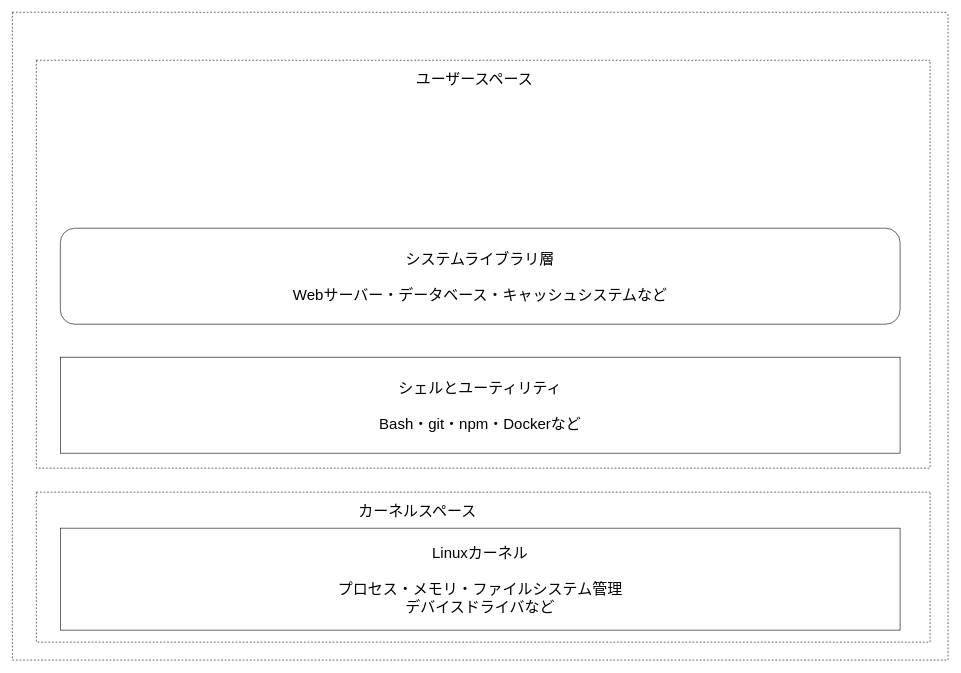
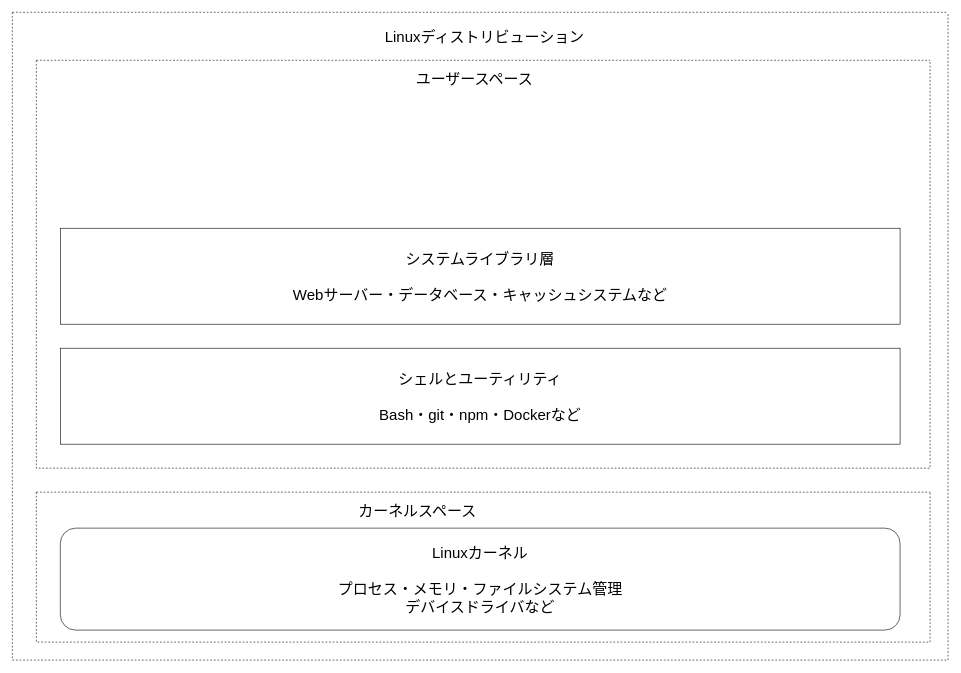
none -> (485, 36)
(480, 276) -> (480, 276)
(480, 405) -> (480, 396)
(480, 579) -> (480, 579)
